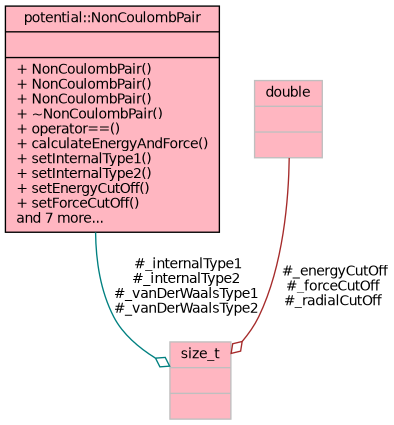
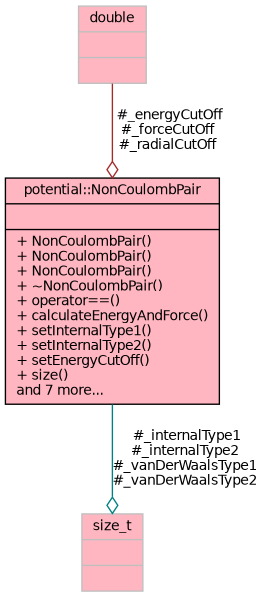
(78, 204) -> (43, 376)
(279, 254) -> (112, 123)
